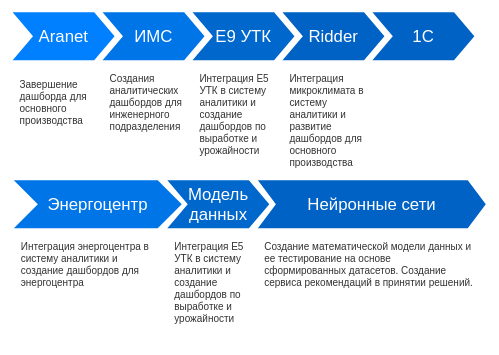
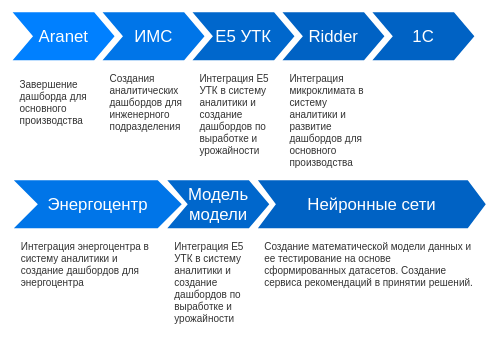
(243, 36) -> (243, 36)
(218, 204) -> (218, 204)
